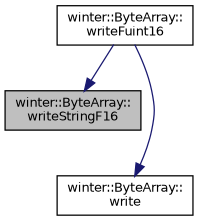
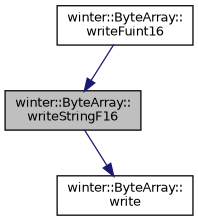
(154, 104) -> (96, 148)
